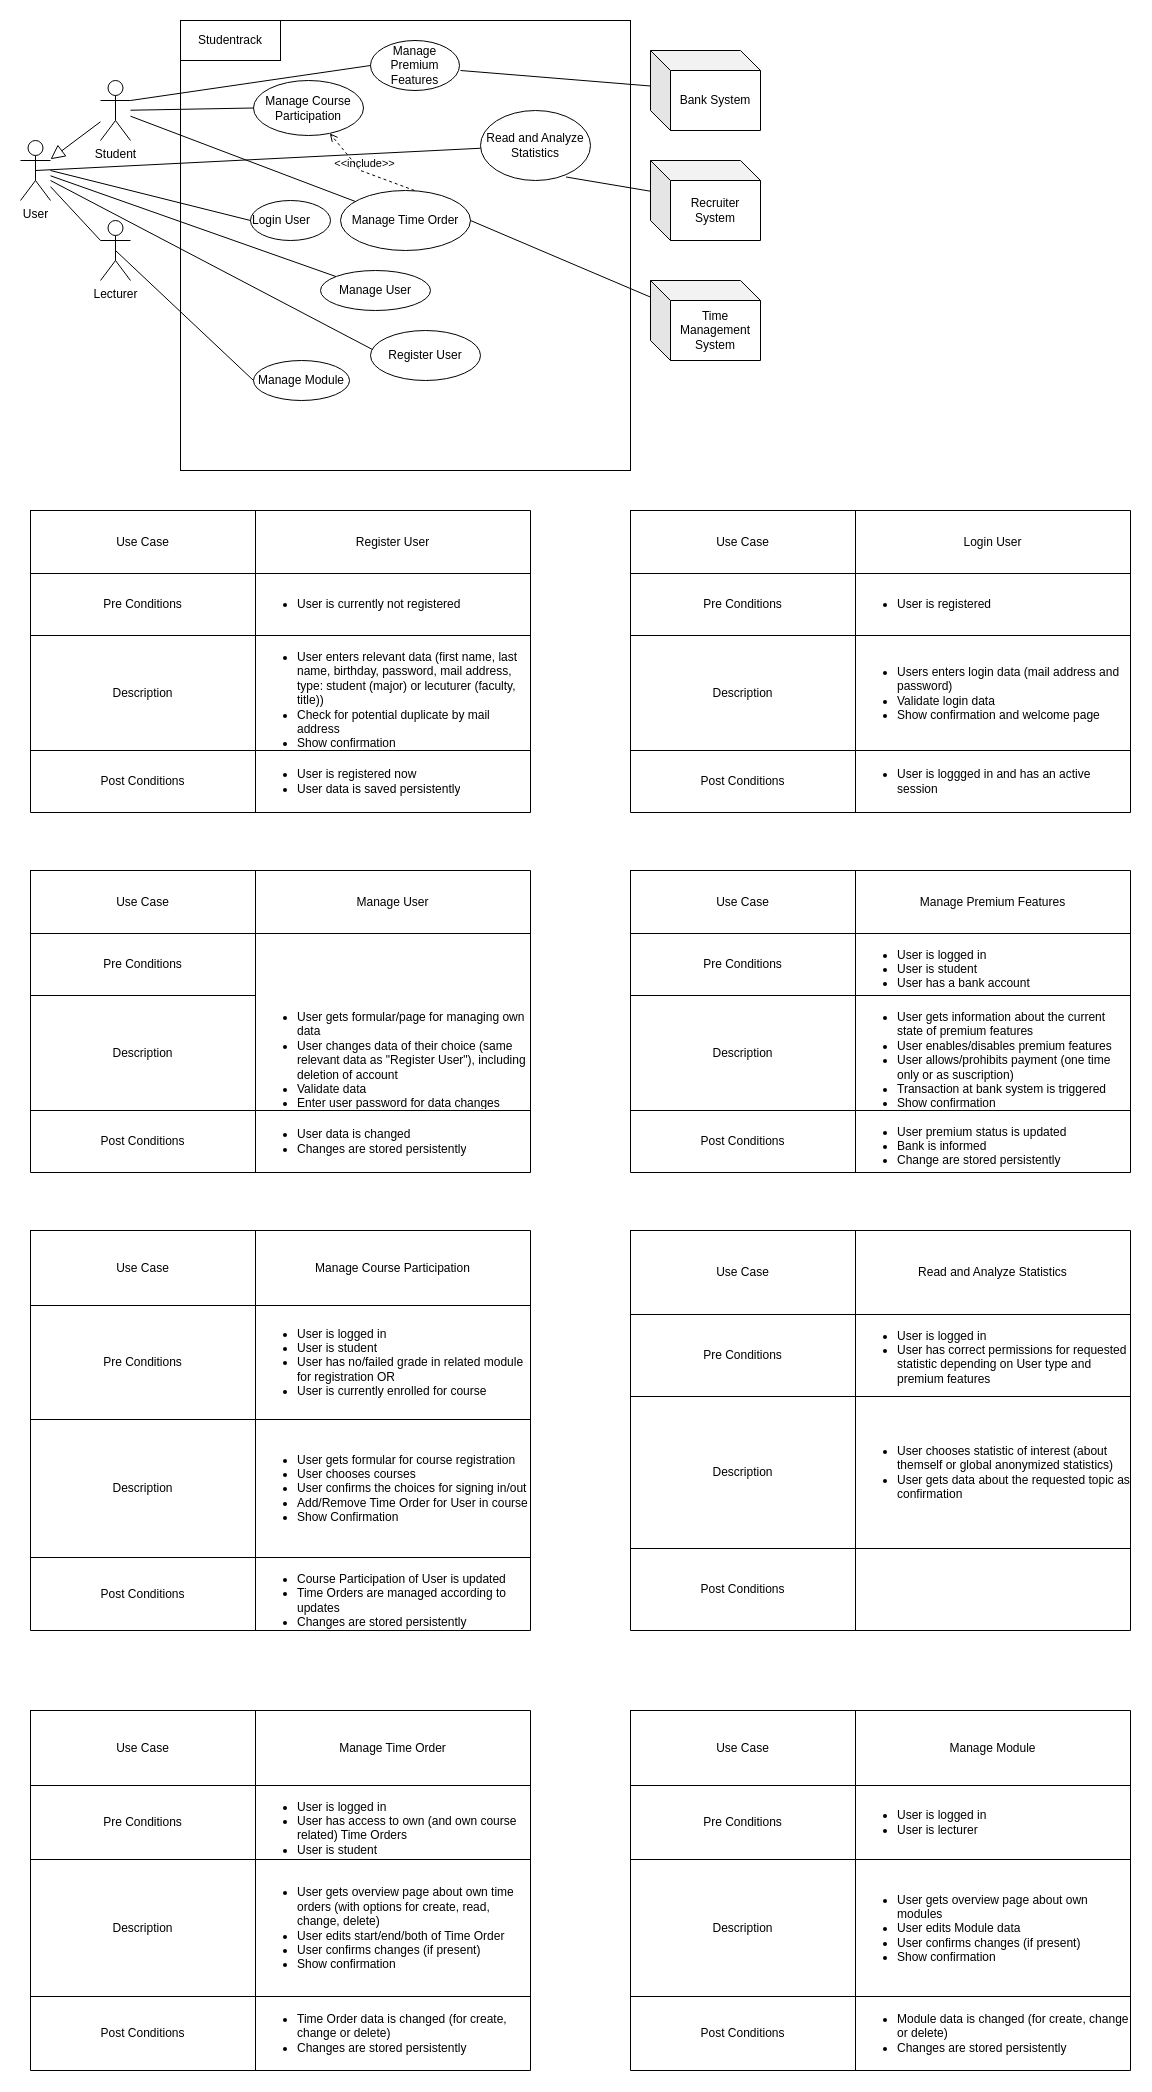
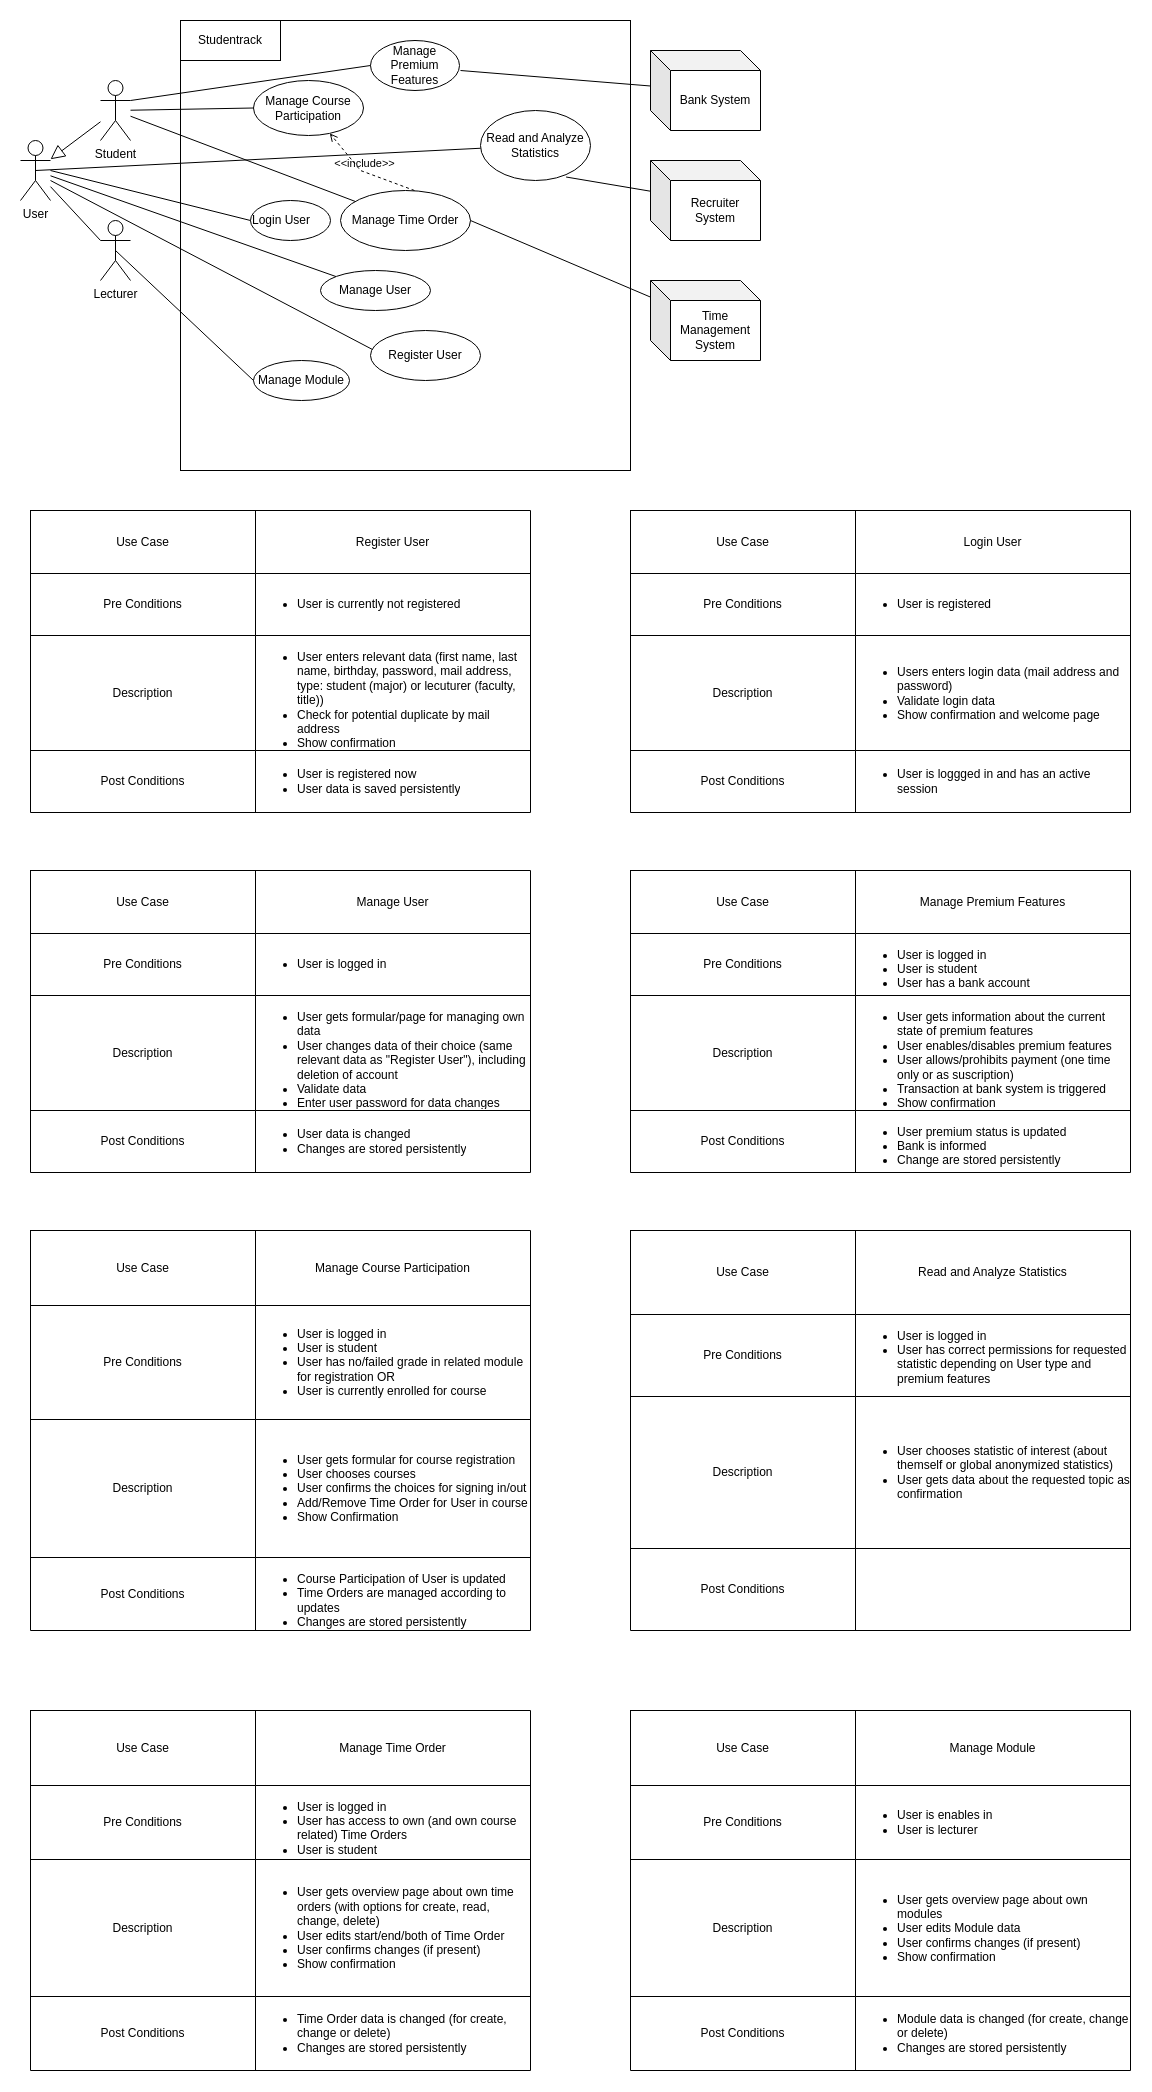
none -> (393, 965)
(905, 1823) -> (909, 1823)
